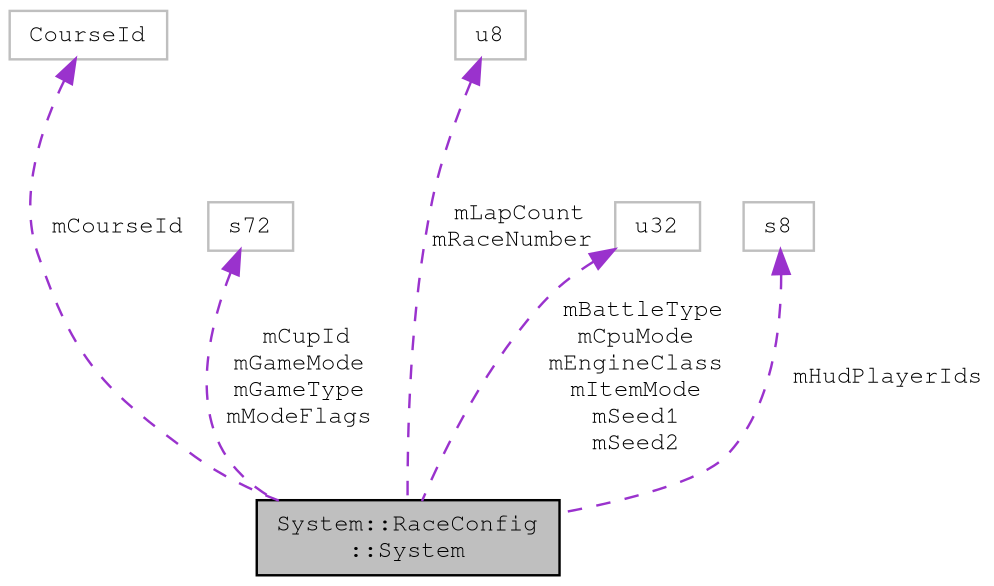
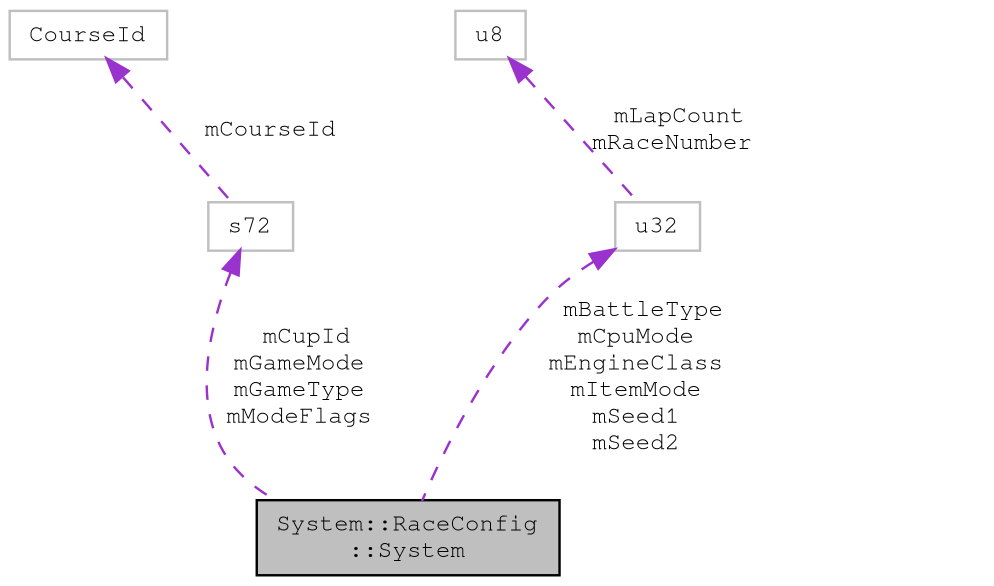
(779, 226) -> none
(418, 288) -> (582, 140)
(73, 336) -> (178, 140)
